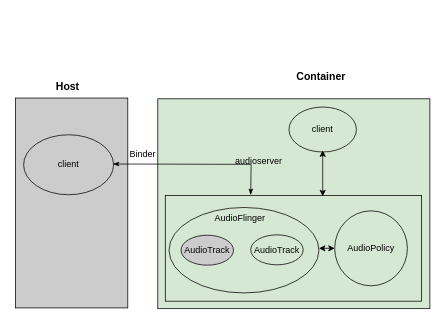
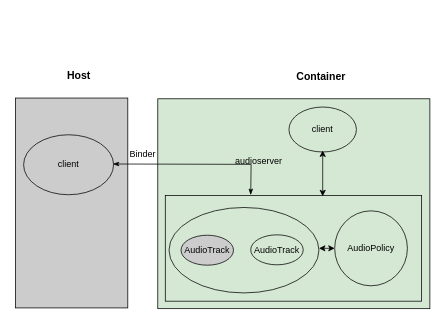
(68, 87) -> (79, 75)
(240, 219) -> none
